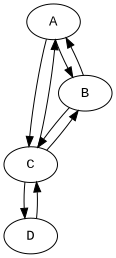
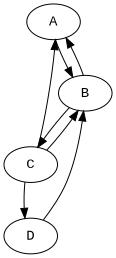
(36, 87) -> none
(37, 205) -> (70, 173)
